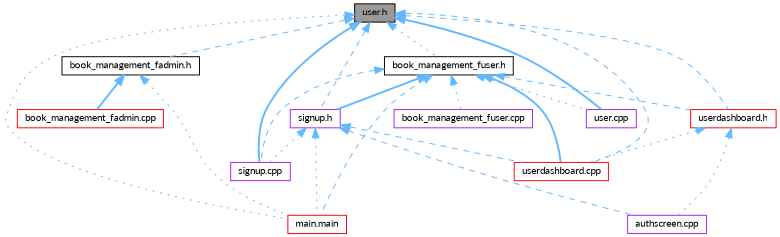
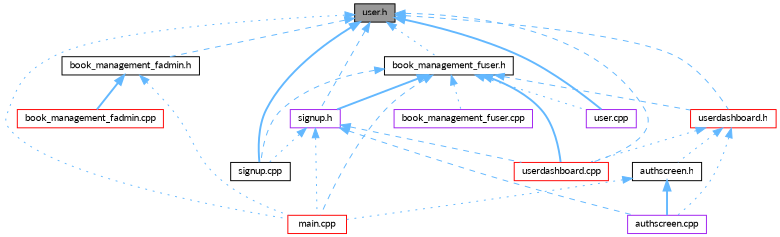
(260, 172) -> (260, 172)
none -> (667, 172)
(317, 224) -> (317, 224)
